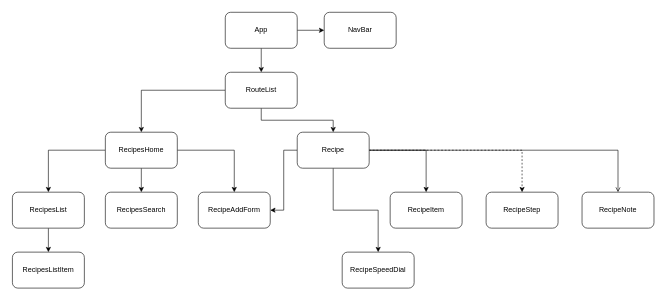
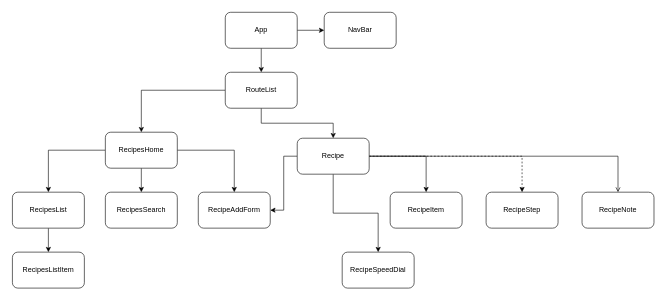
(333, 150) -> (333, 156)
